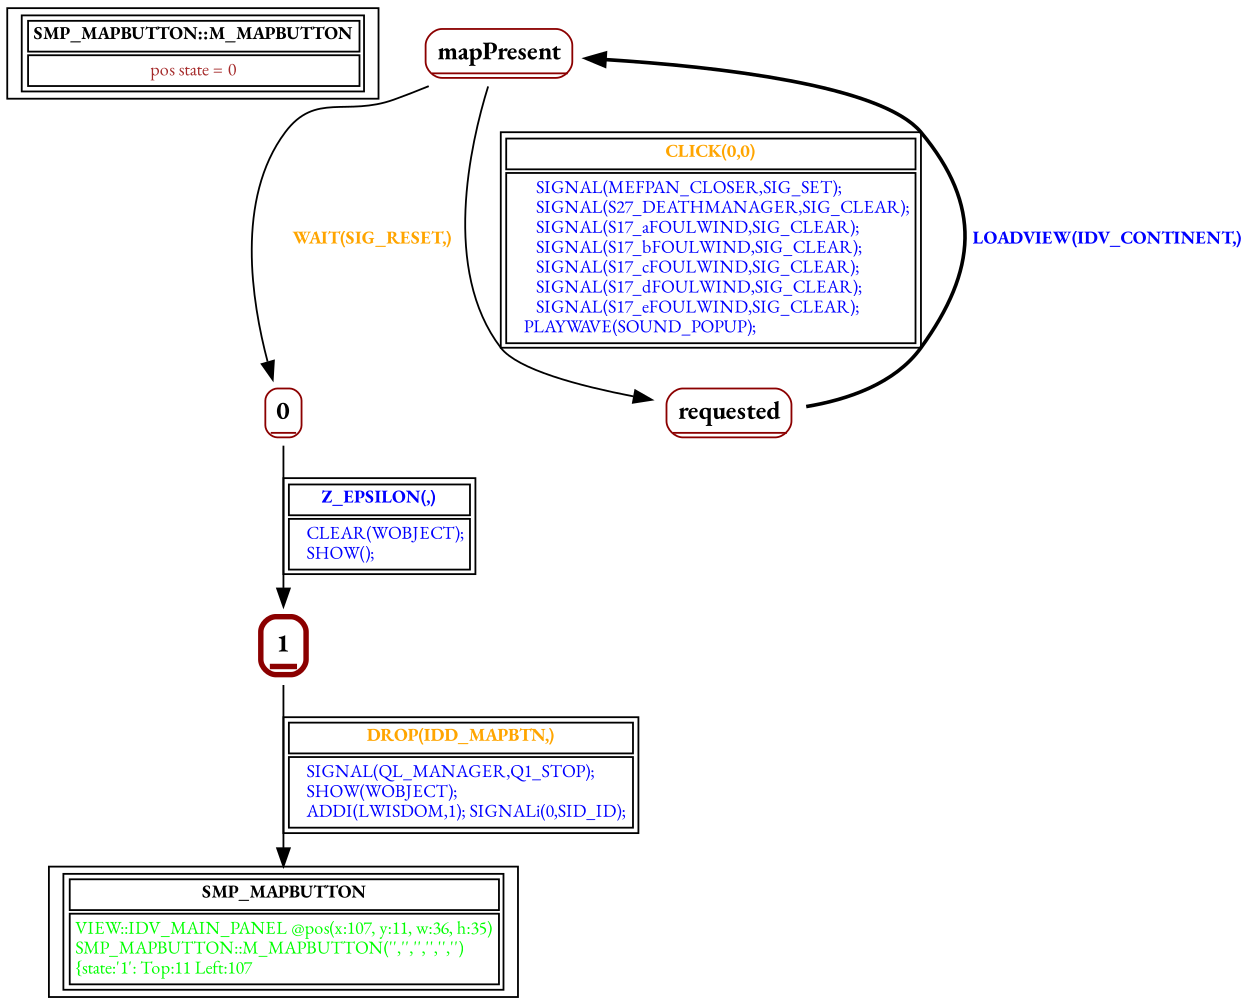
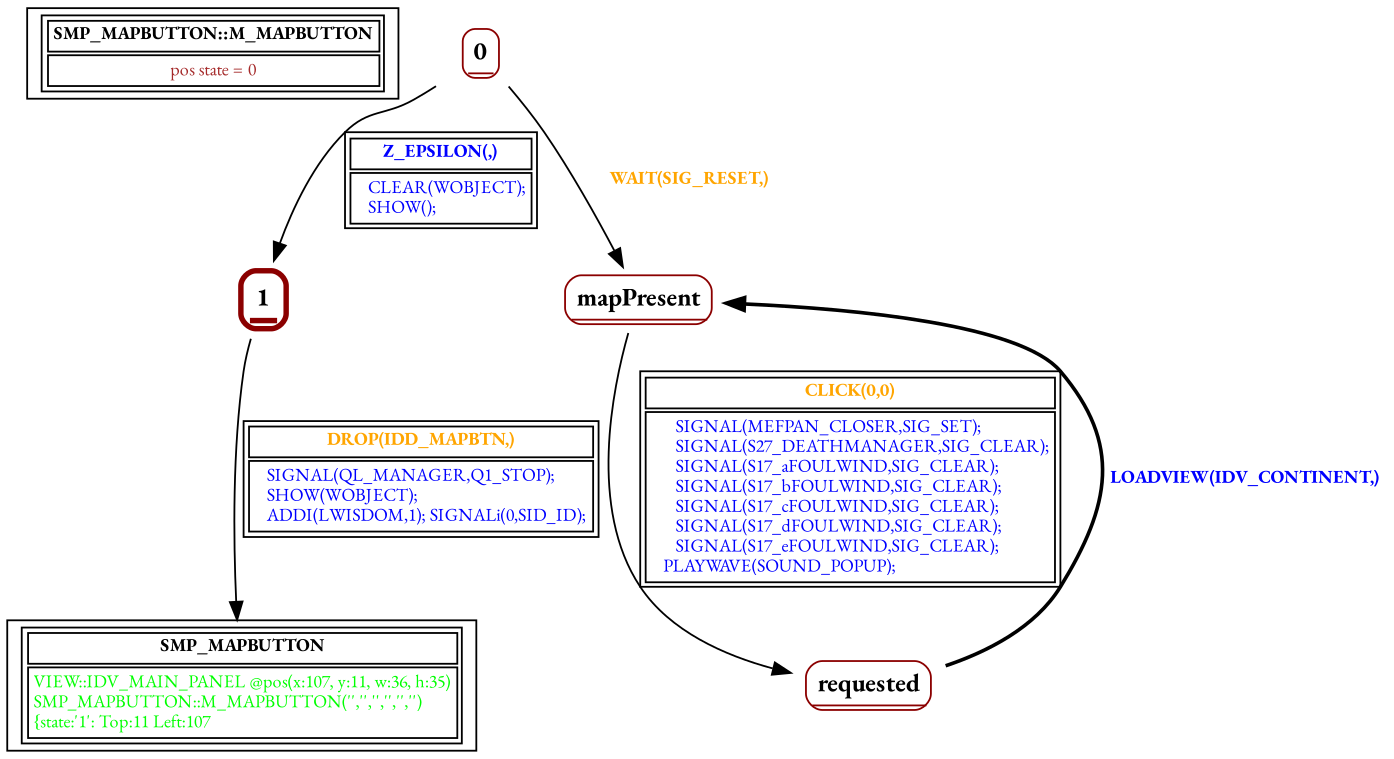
(266, 169) -> (566, 166)
